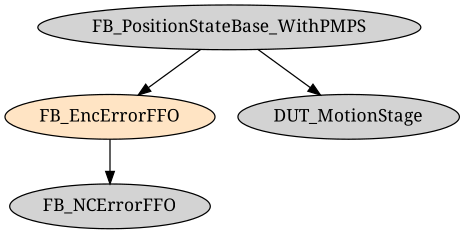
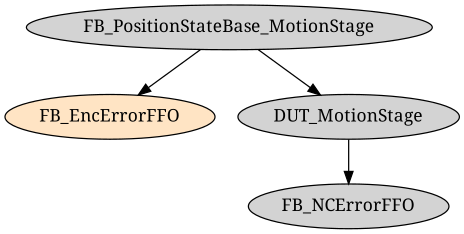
(229, 27) -> (229, 27)
(110, 156) -> (349, 156)
